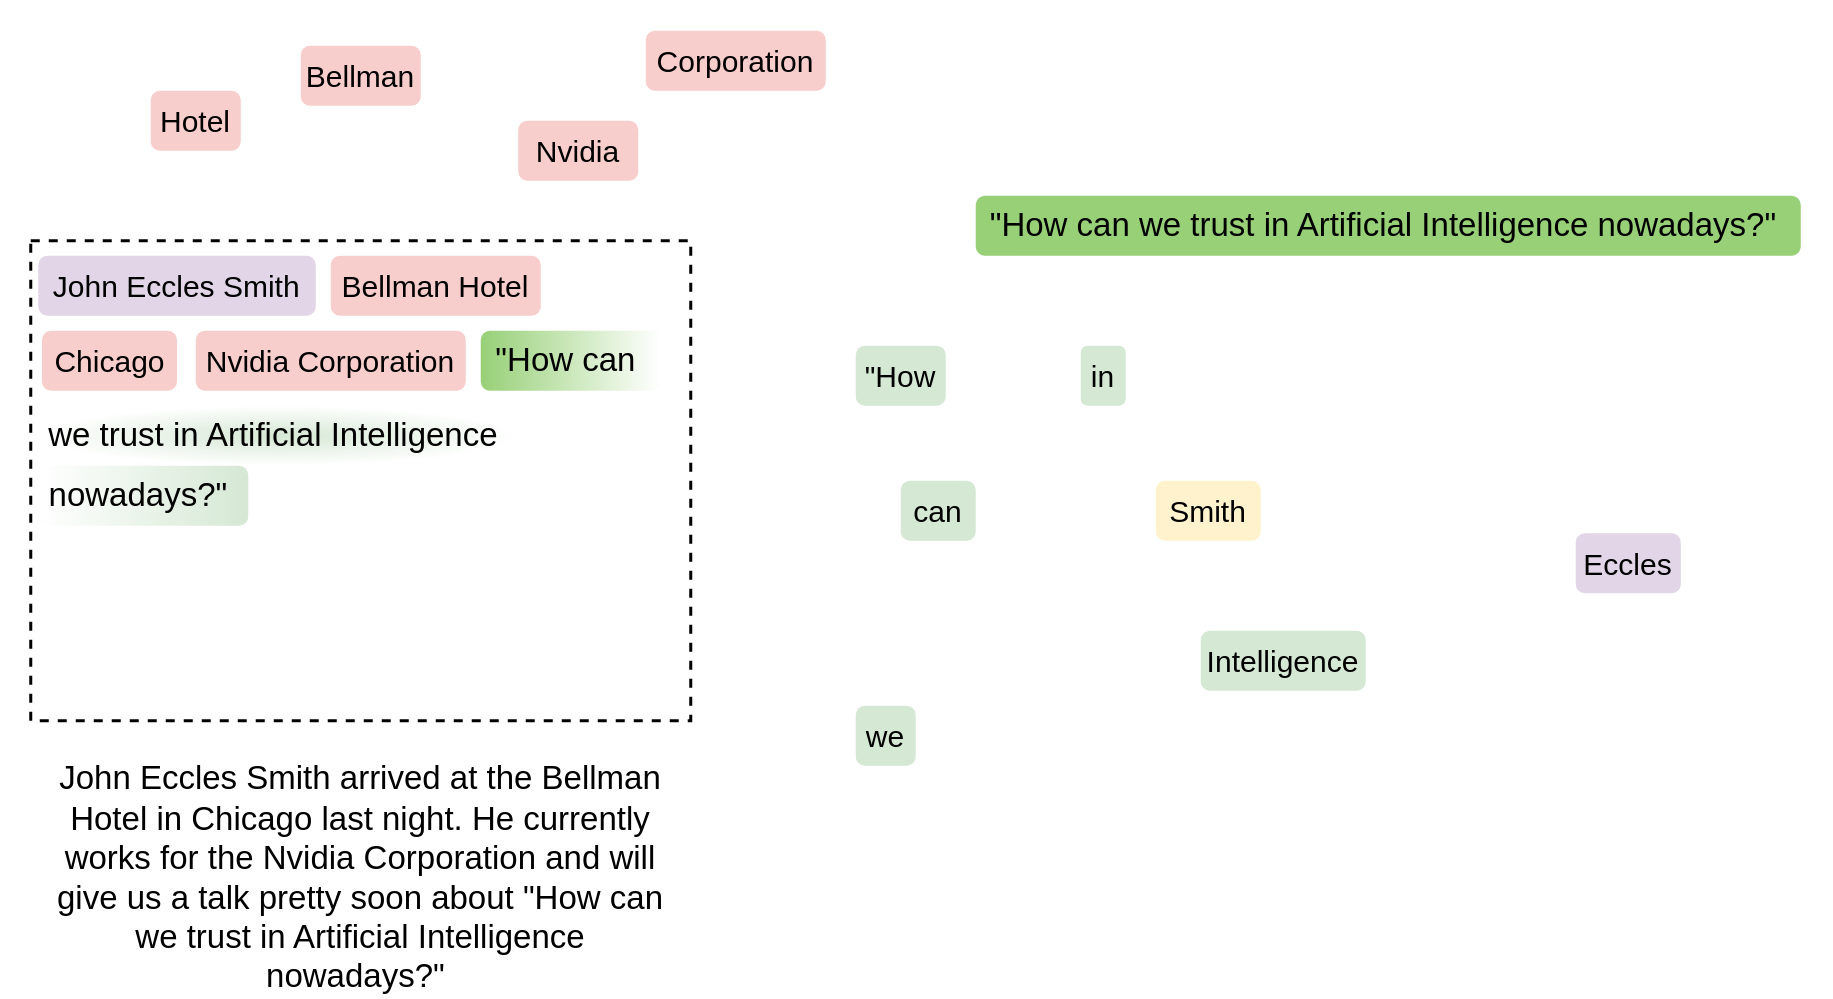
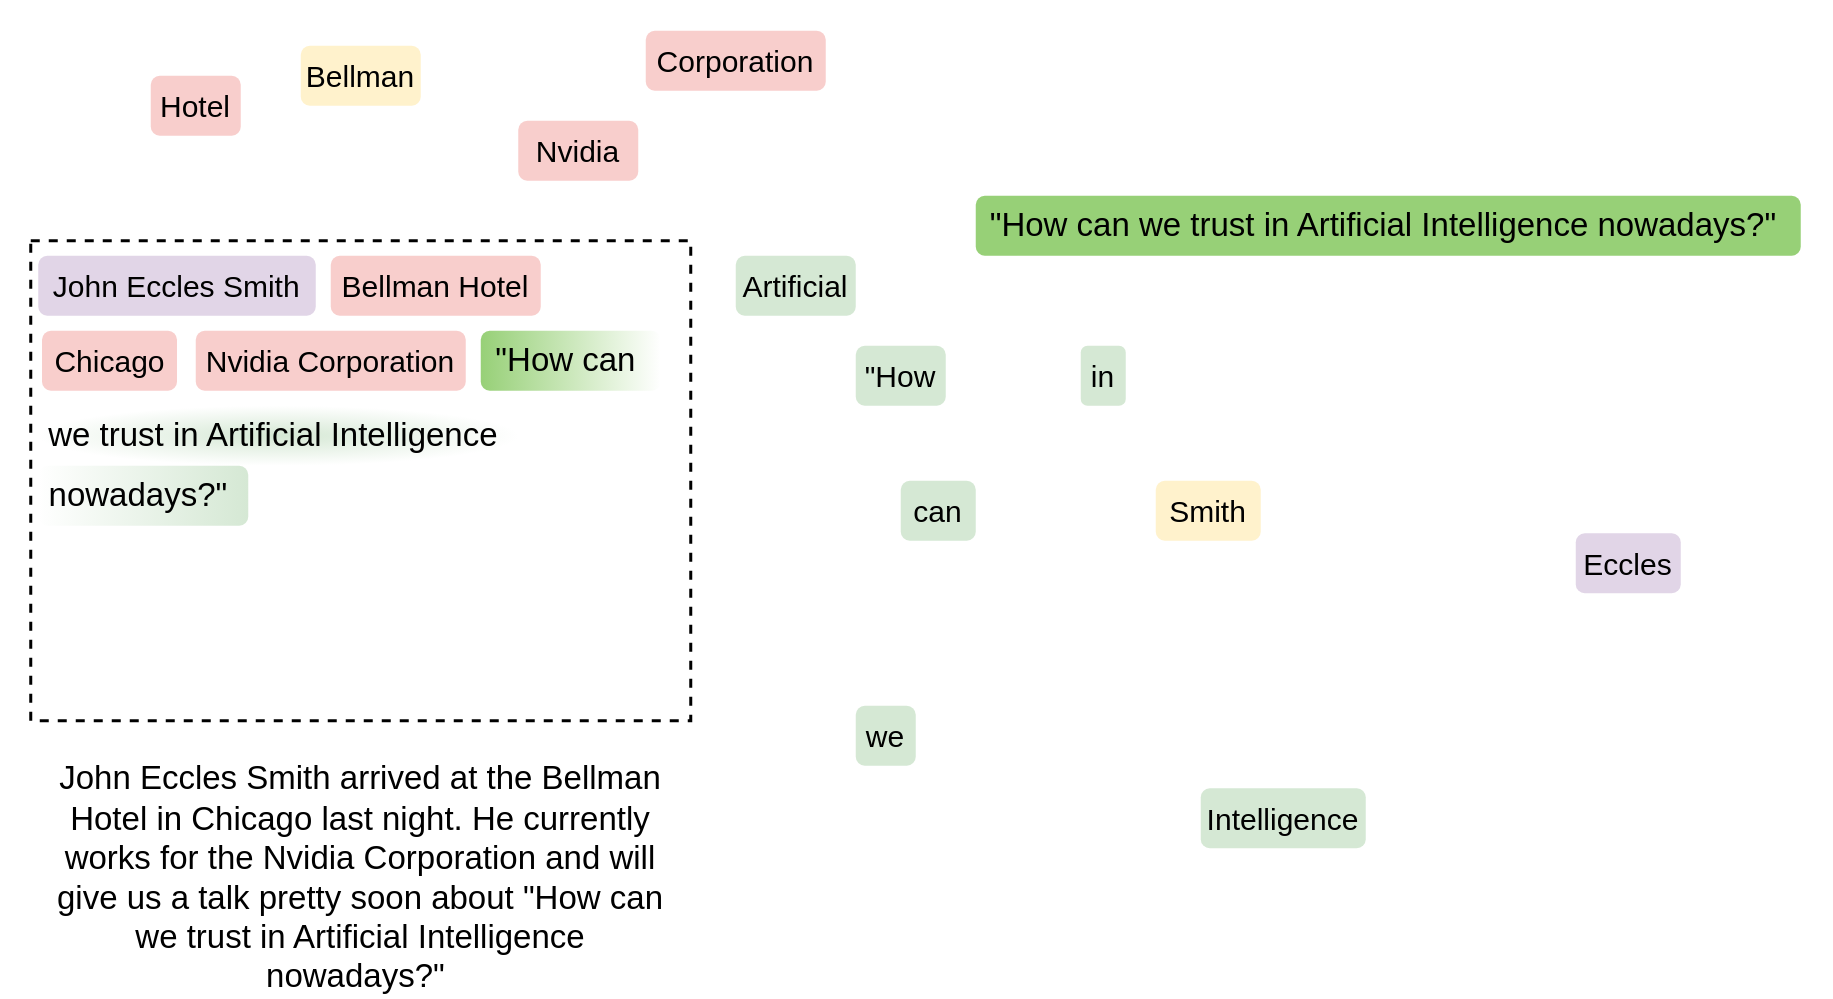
(361, 76) -> (361, 76)
(196, 121) -> (196, 106)
none -> (796, 286)
(1283, 661) -> (1283, 818)
